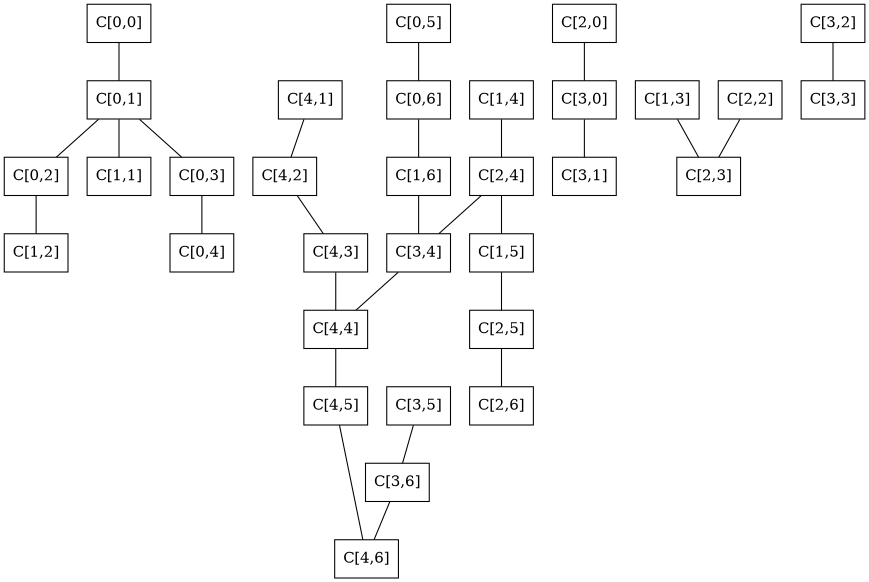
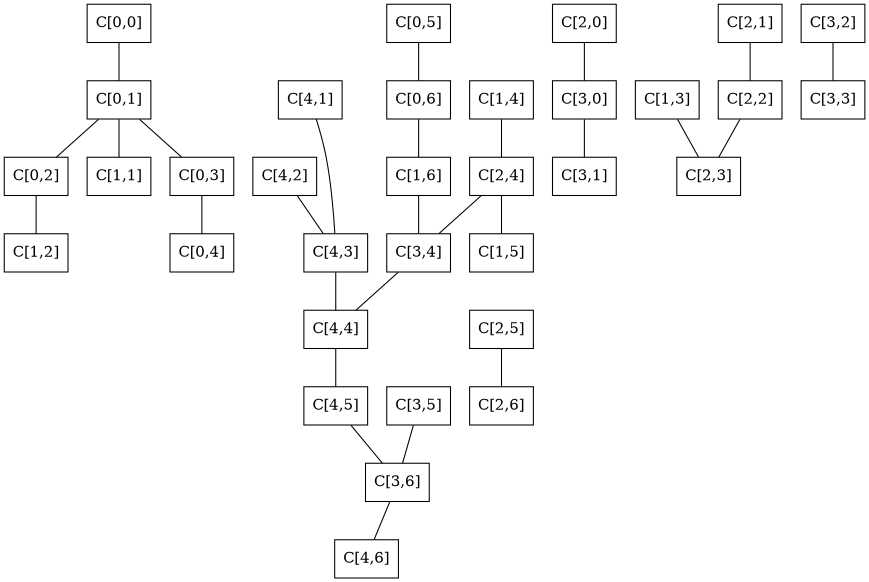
none -> (750, 23)
(297, 138) -> (329, 176)
(502, 291) -> none
(351, 482) -> (367, 444)
